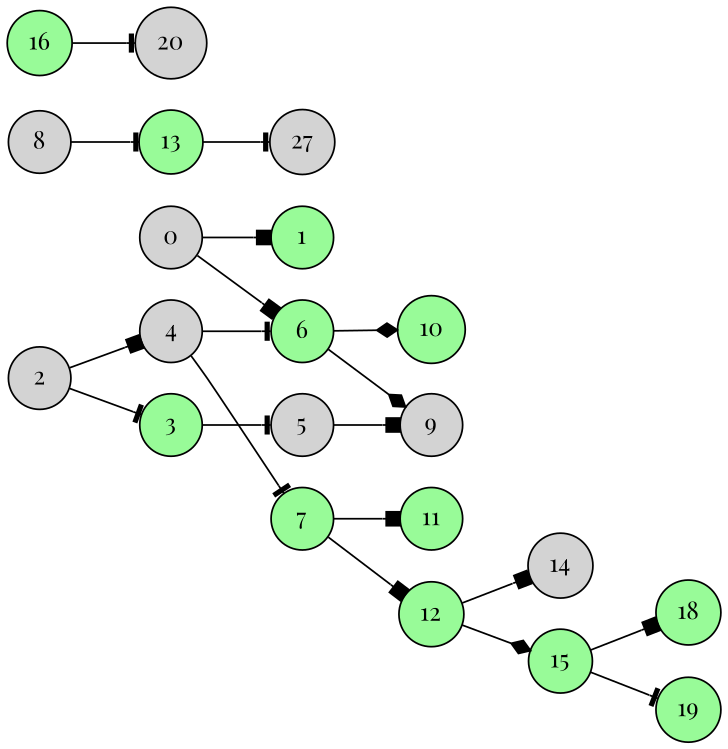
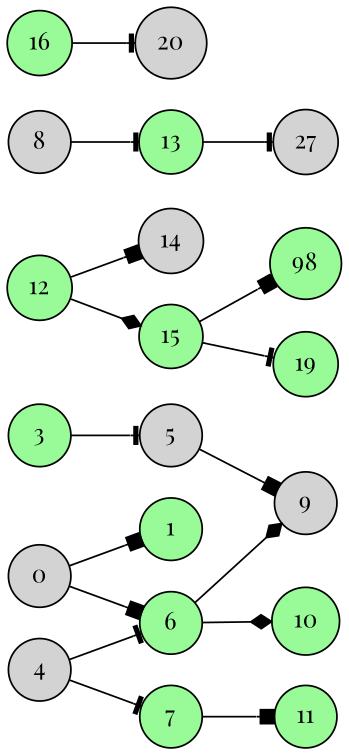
(40, 378) -> none
(359, 561) -> none
(688, 613) -> (306, 264)
